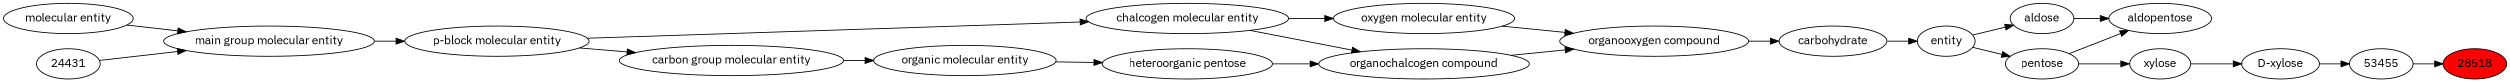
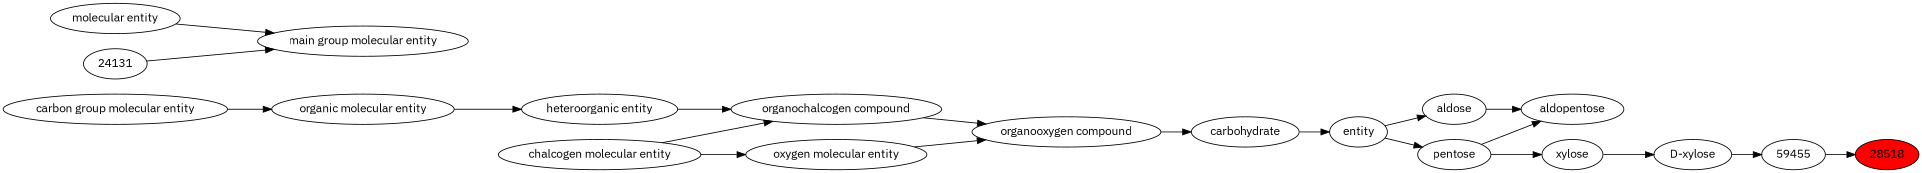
(497, 41) -> none
(68, 64) -> (115, 64)
(1187, 64) -> (600, 109)
(2381, 64) -> (1793, 155)
